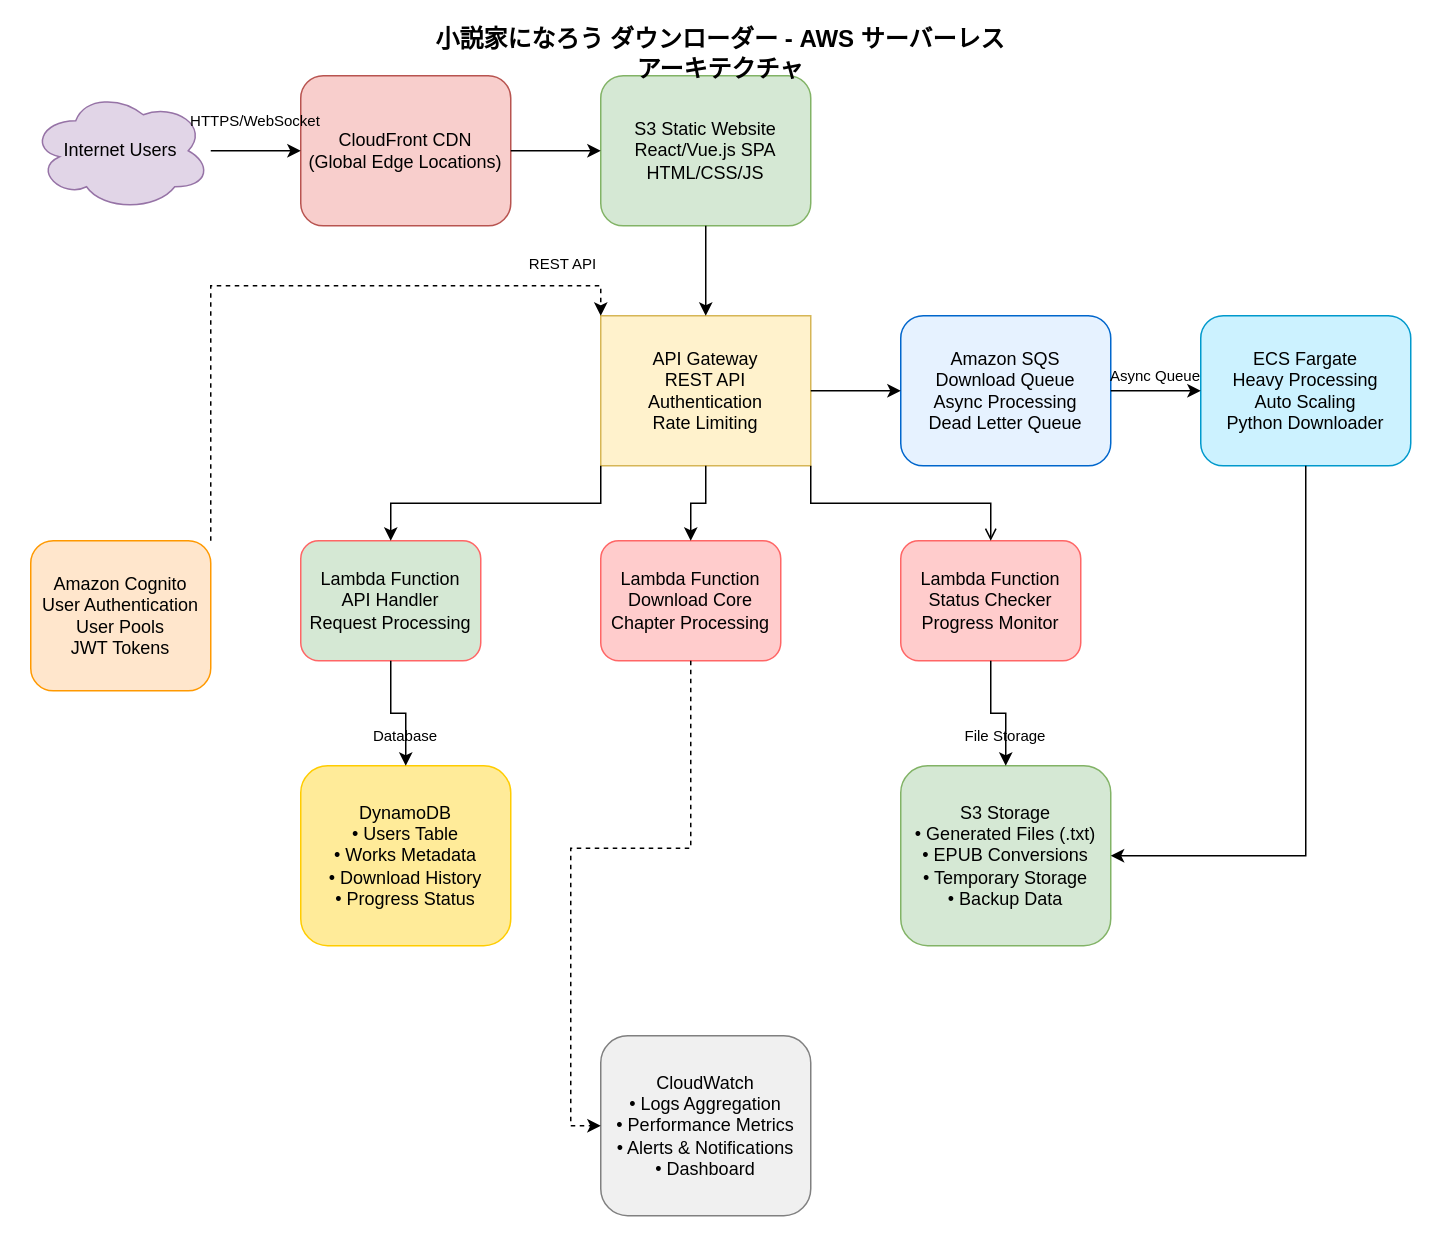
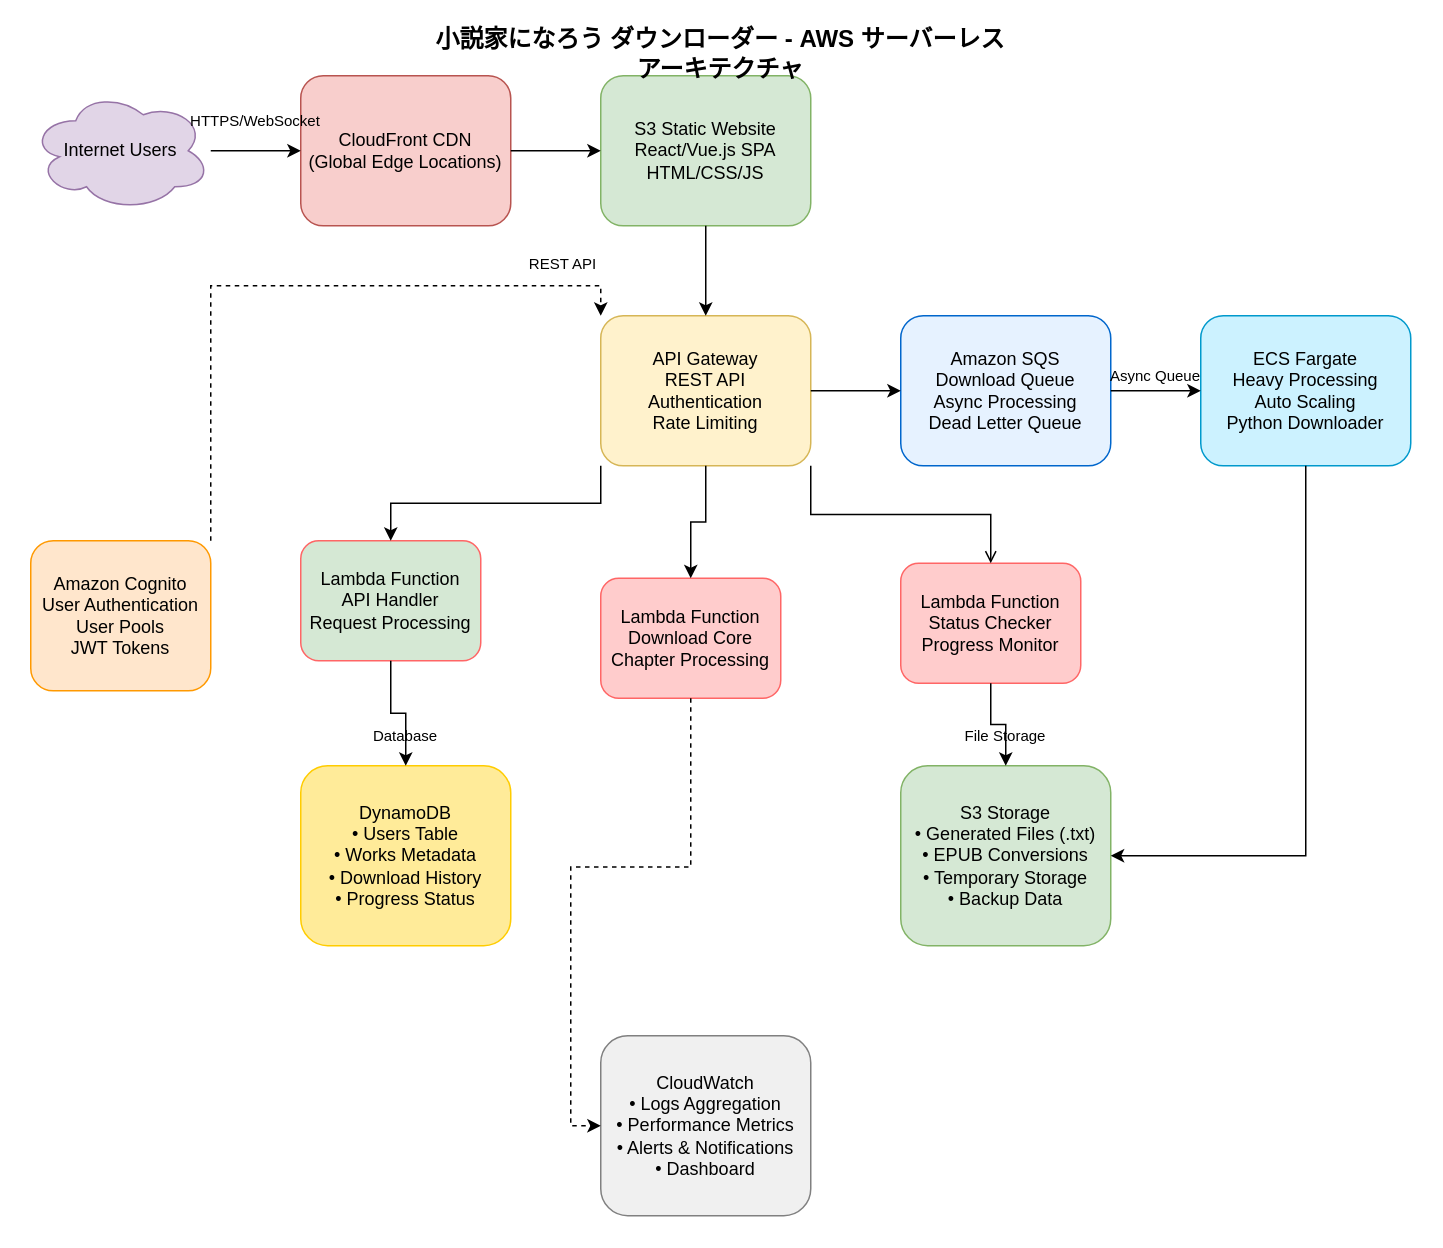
(706, 391) -> (706, 391)
(691, 601) -> (691, 638)
(991, 601) -> (991, 623)
